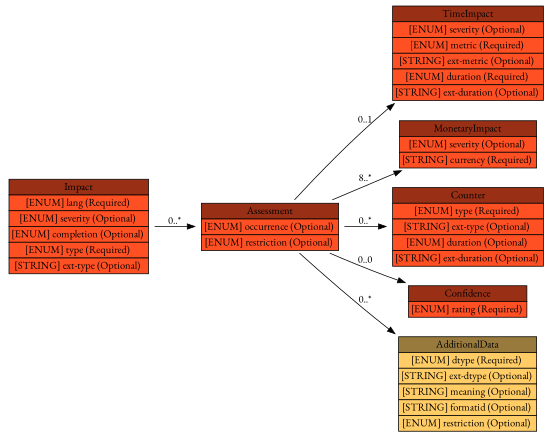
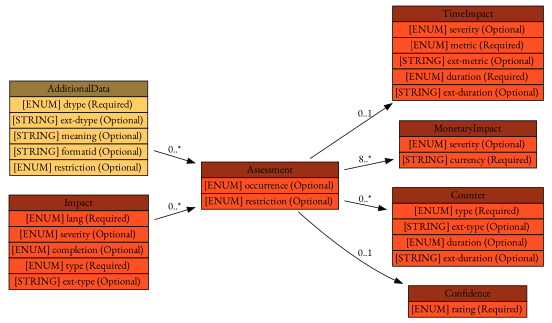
(365, 260) -> (365, 253)
(344, 292) -> (171, 156)
